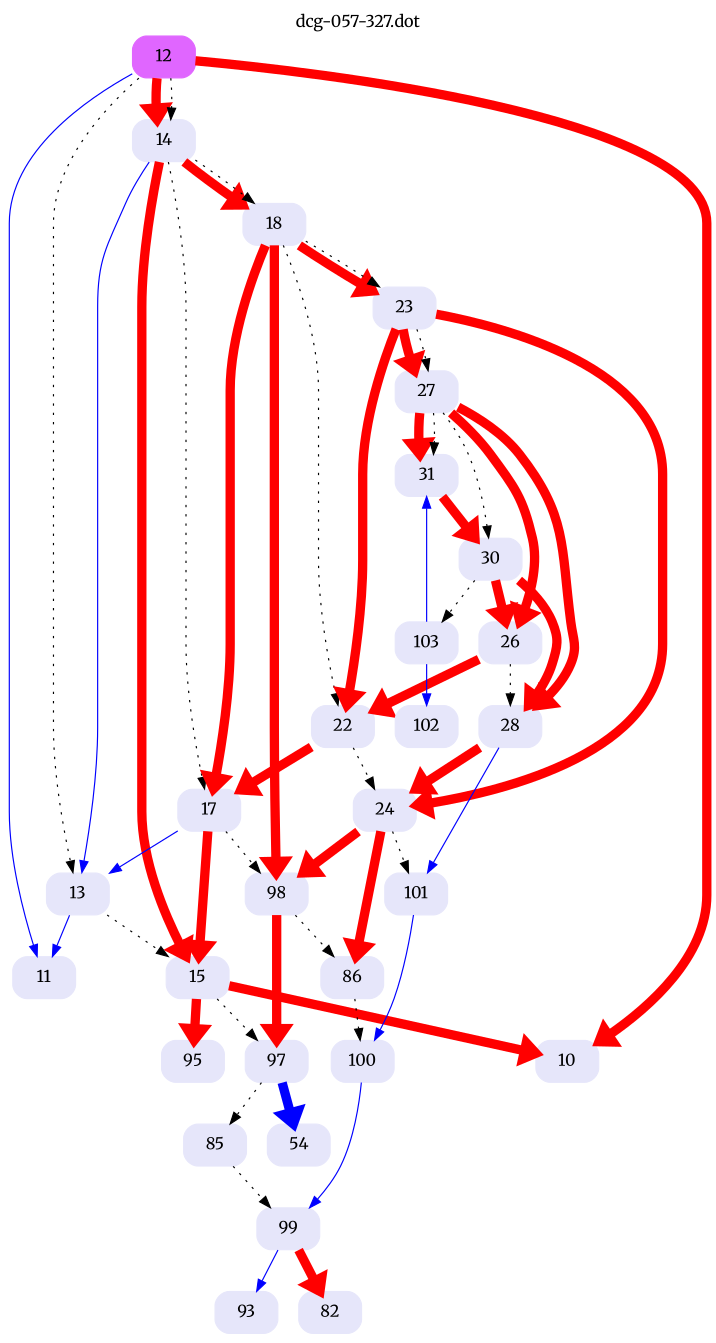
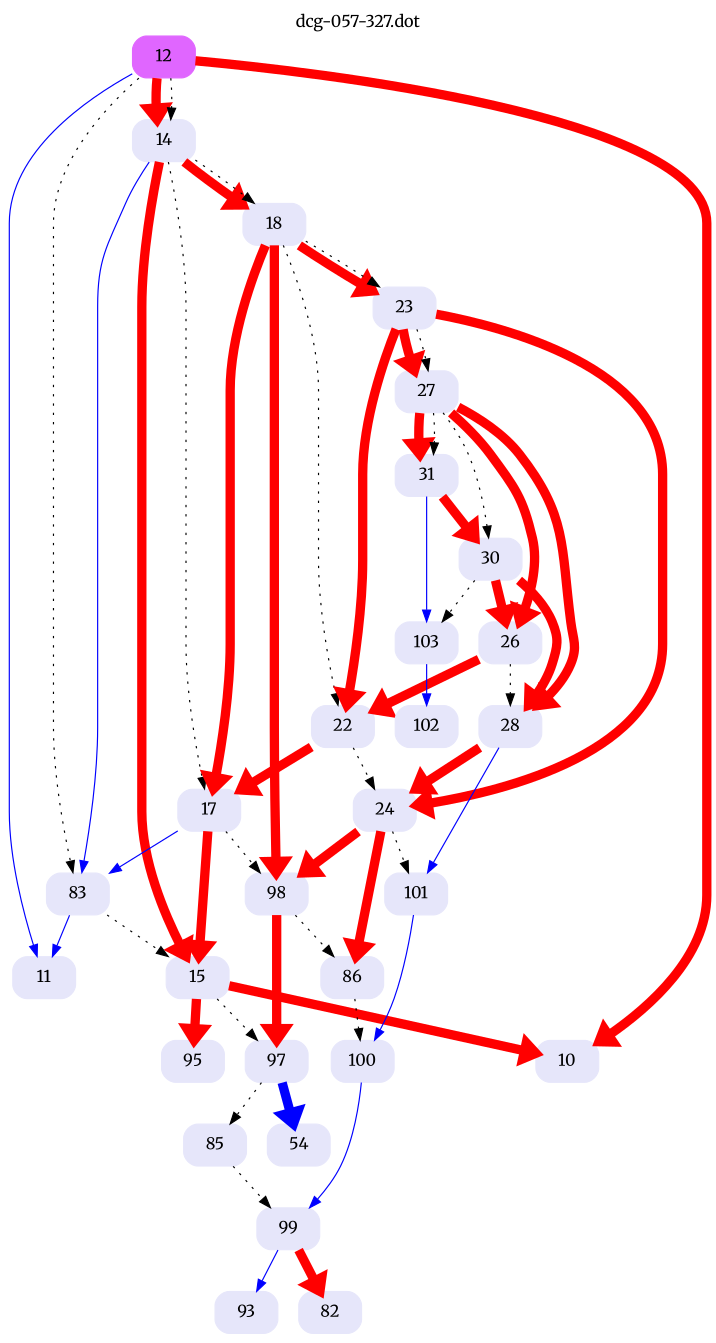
(427, 565) -> (427, 553)
(78, 894) -> (78, 894)
